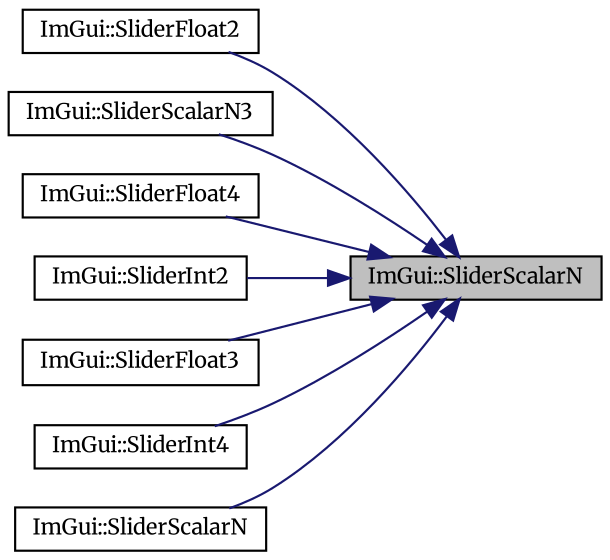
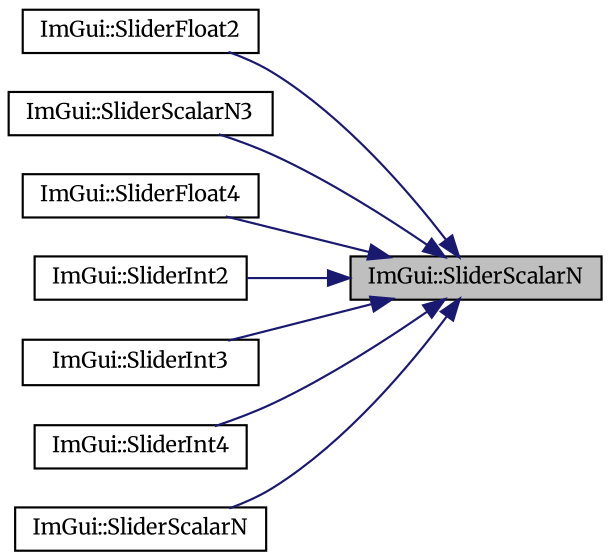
(141, 362) -> (141, 362)
